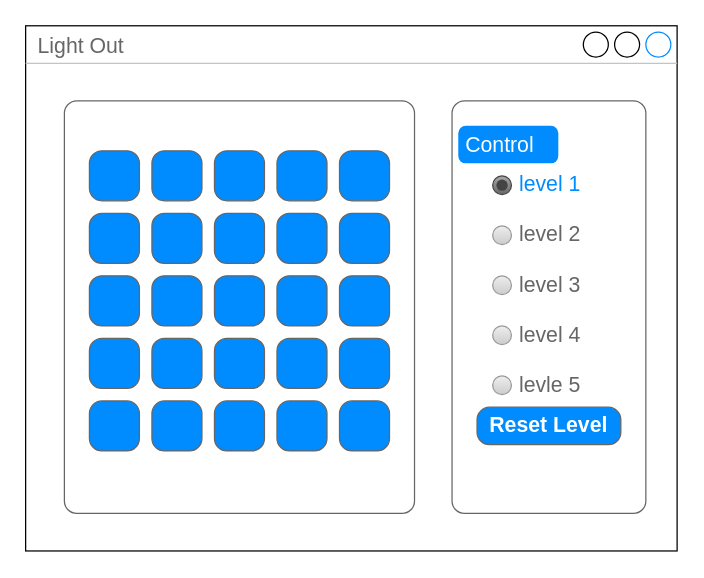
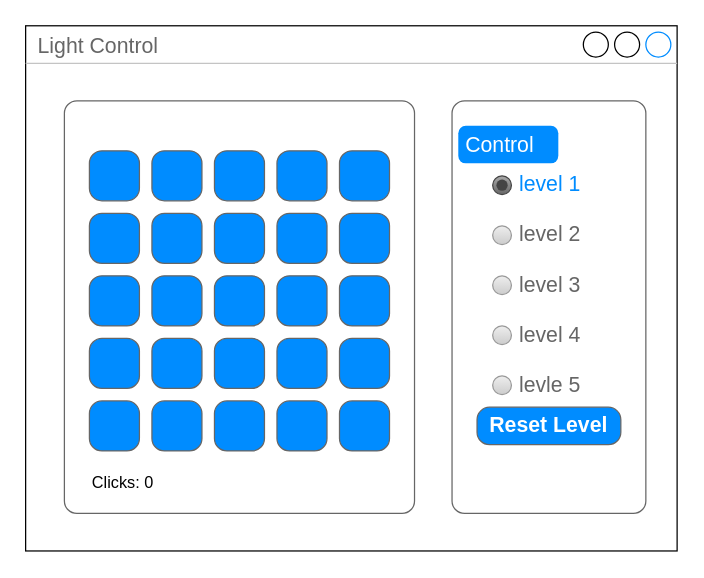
(86, 47) -> (107, 47)
none -> (123, 482)
